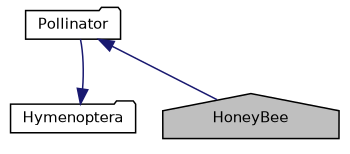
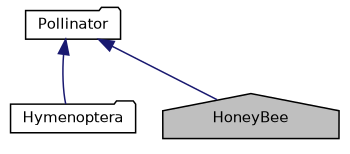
(83, 64) -> (63, 79)
